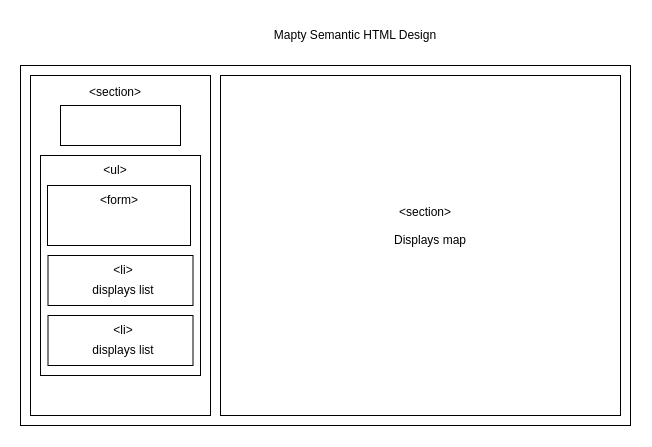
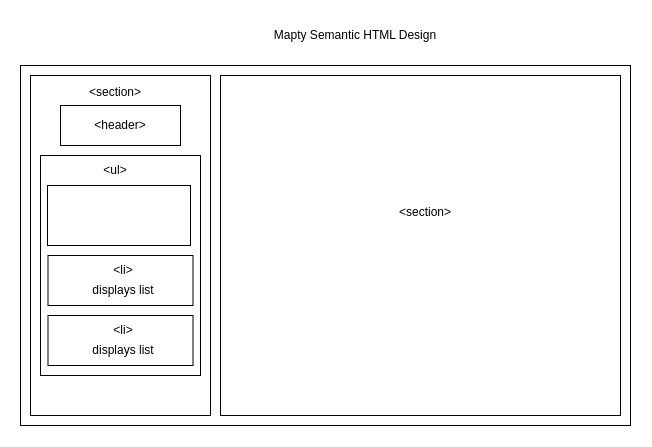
none -> (121, 126)
(119, 201) -> none
(431, 241) -> none
